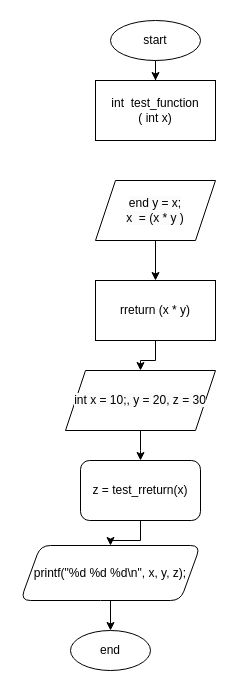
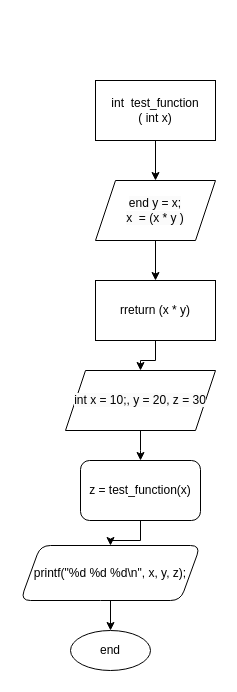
(156, 41) -> none
(156, 75) -> none
none -> (156, 157)
(141, 491) -> (141, 491)
